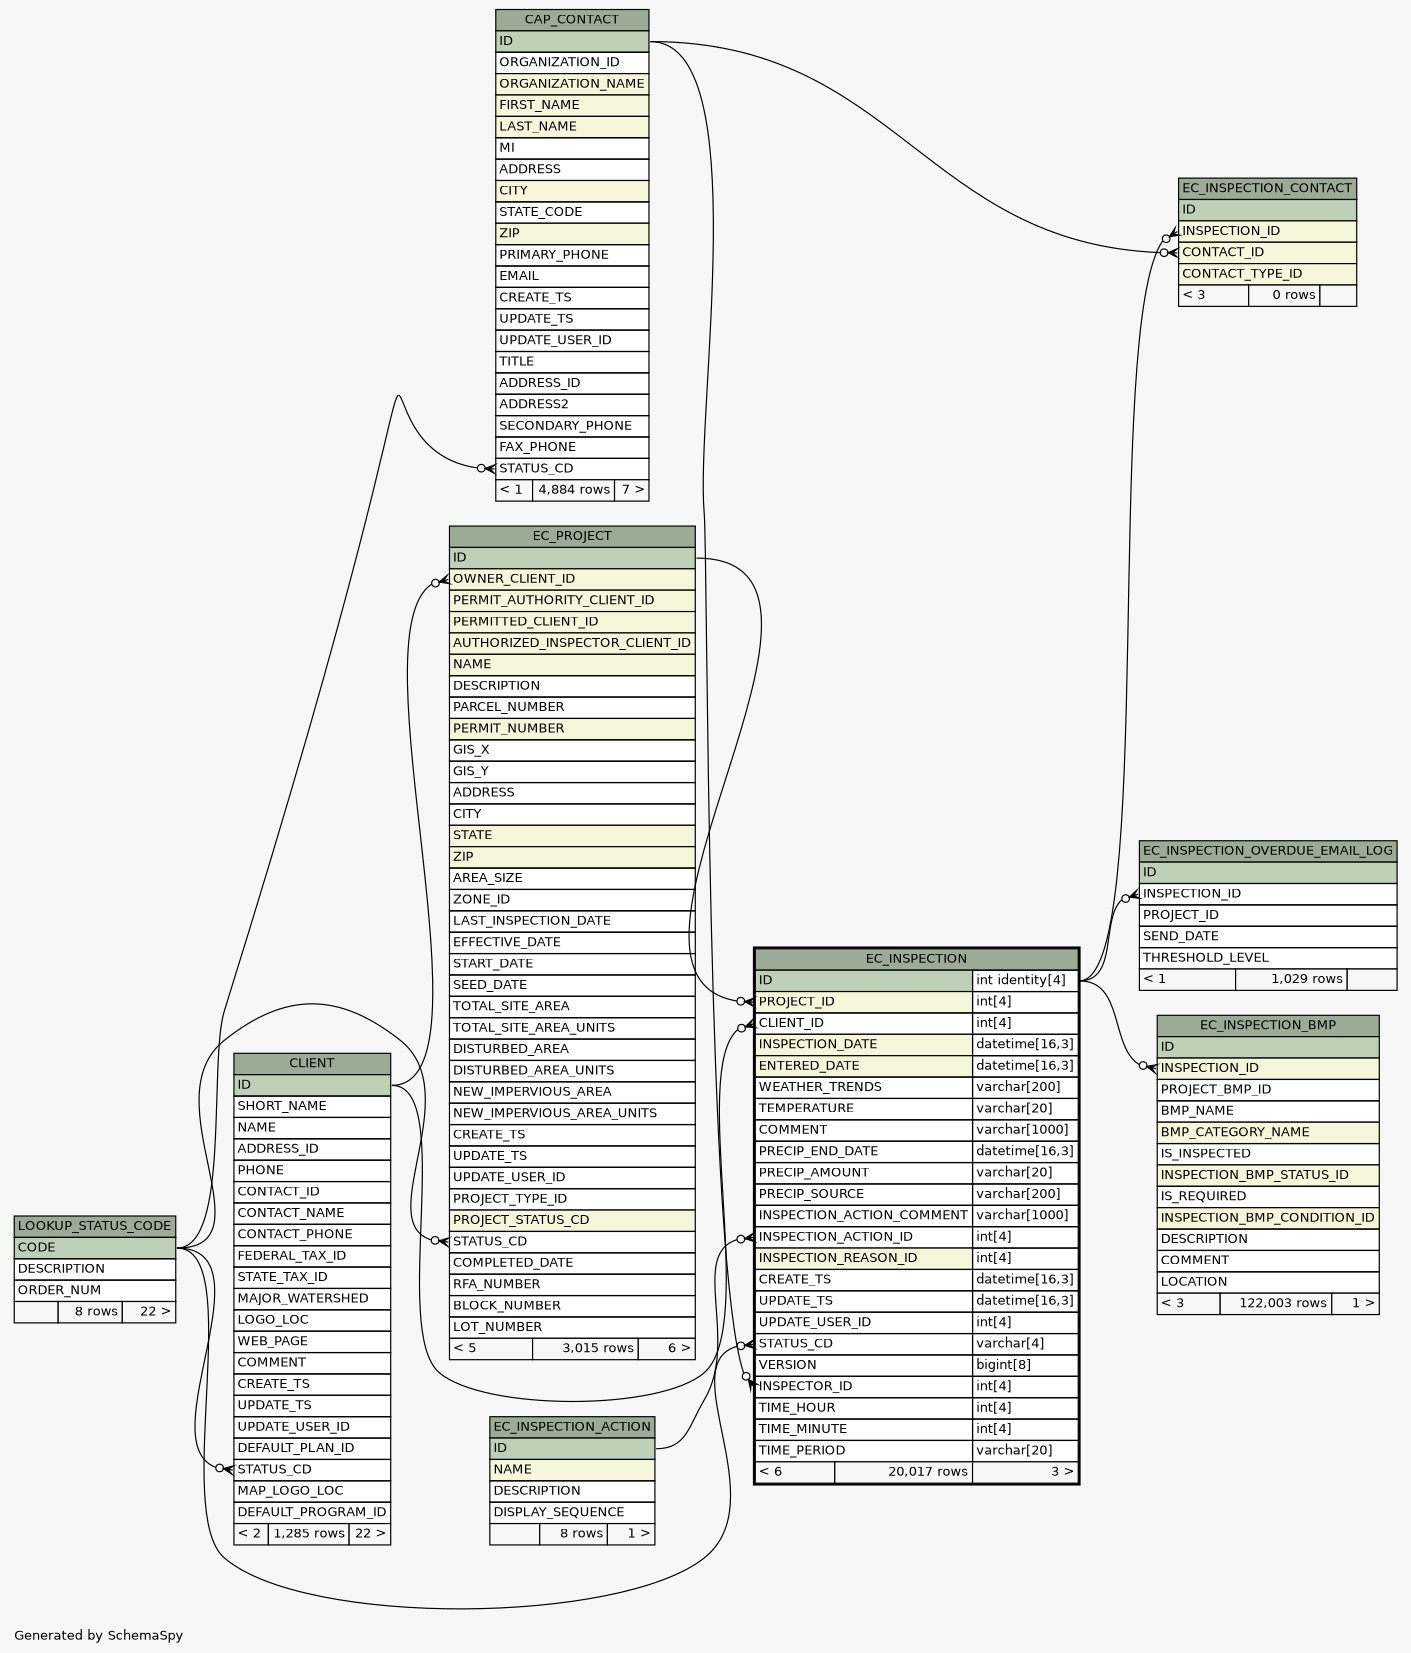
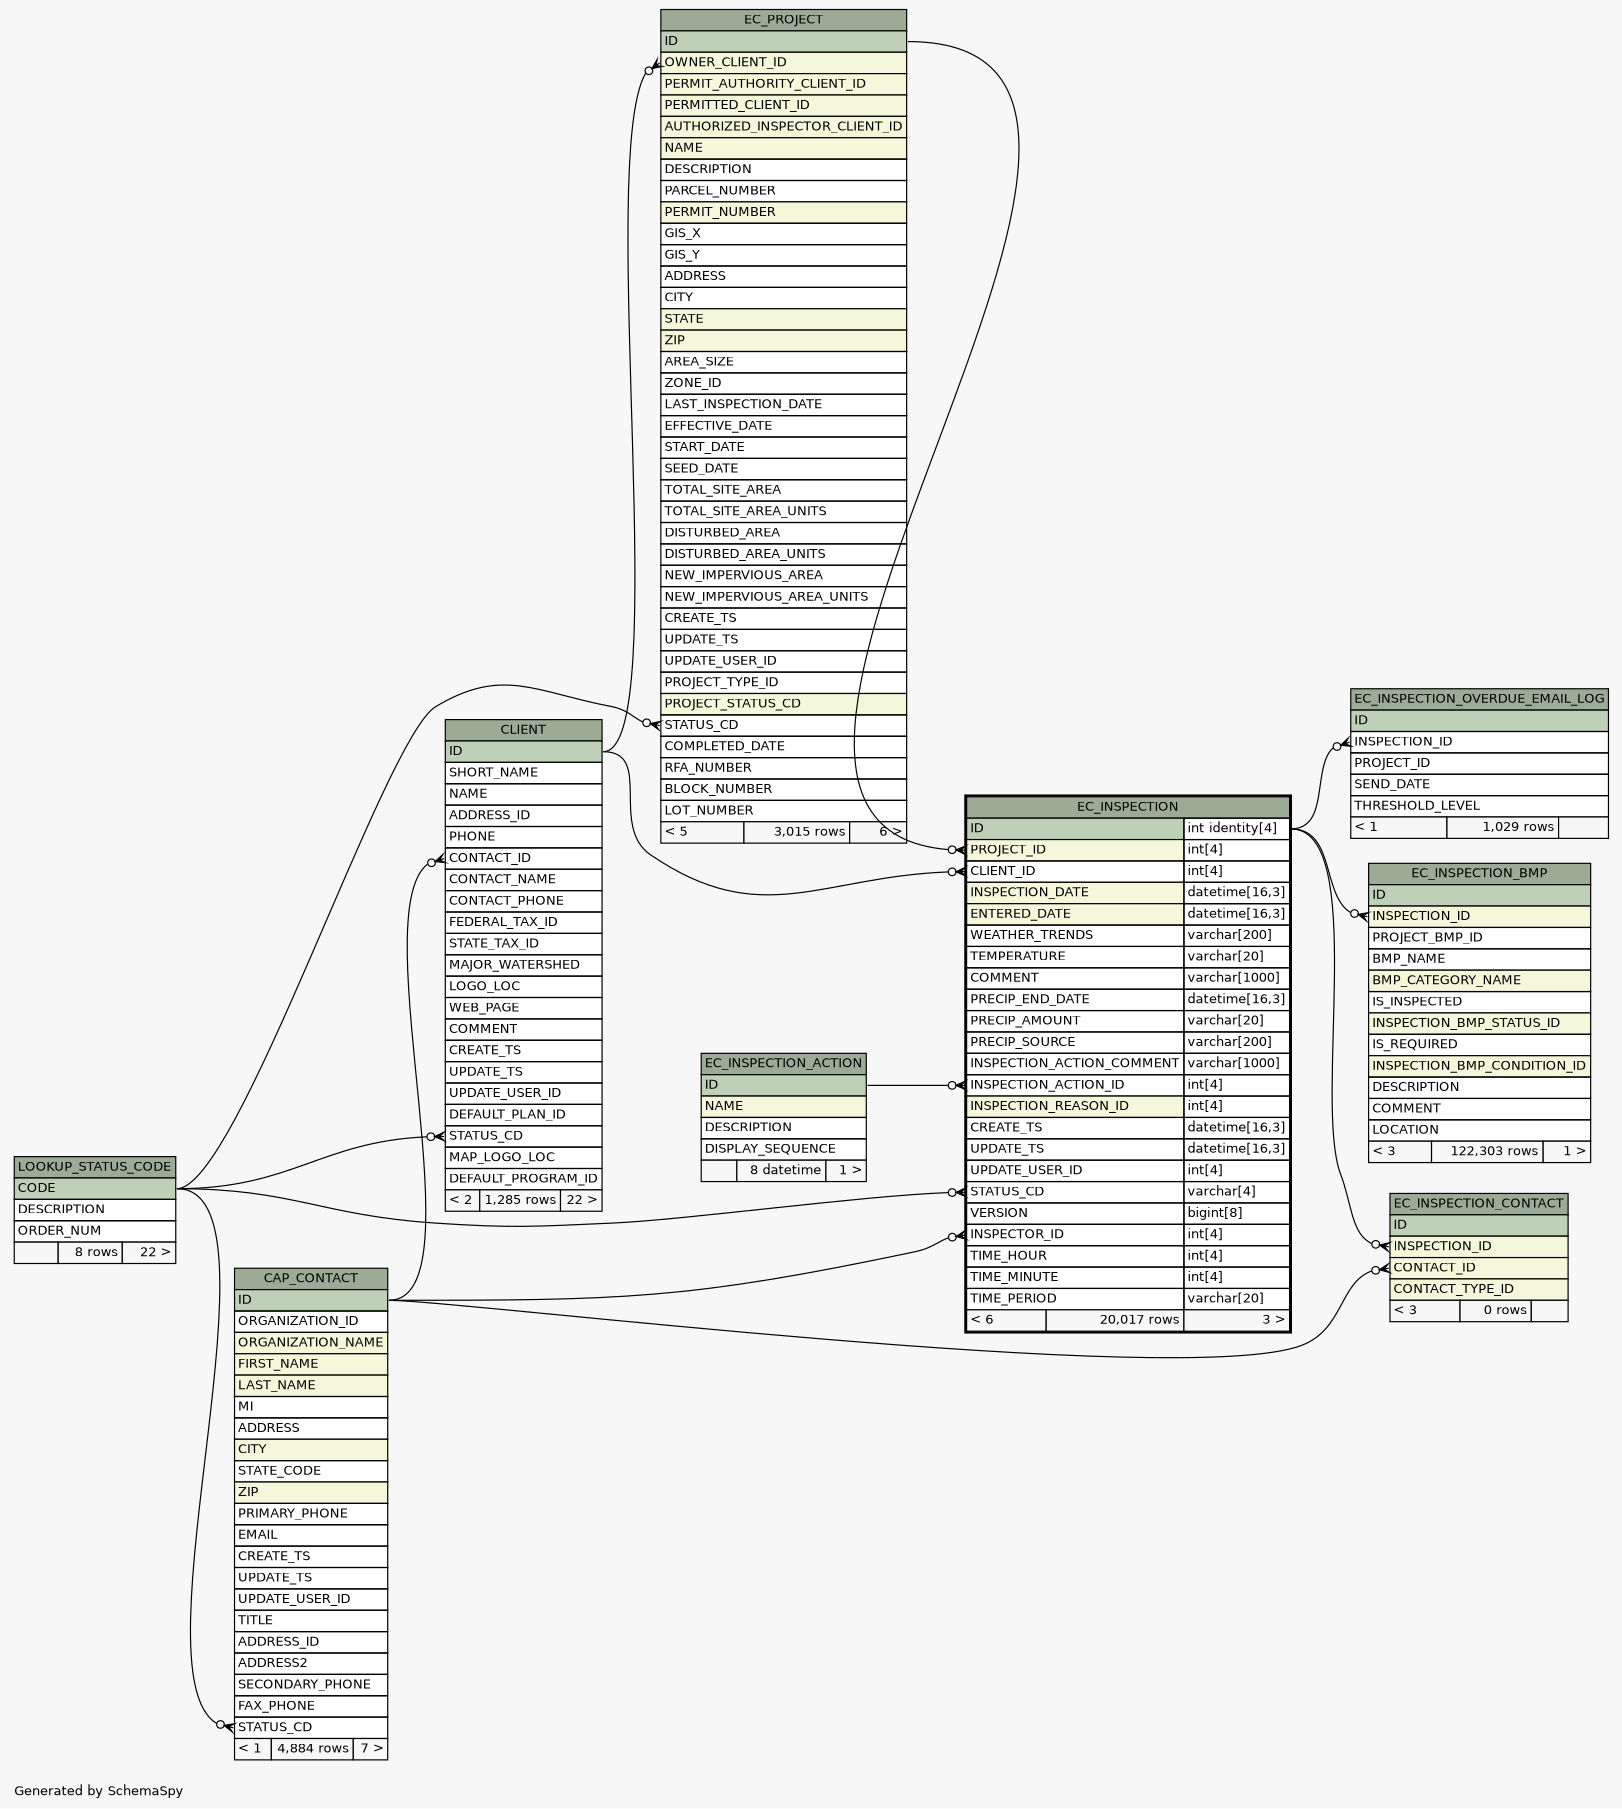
none -> (417, 1088)
(1284, 1303) -> (1495, 1151)
(582, 1534) -> (786, 1170)
